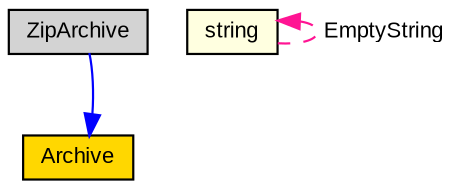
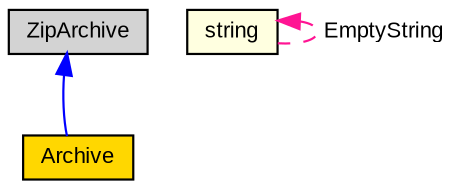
(93, 83) -> (64, 106)
